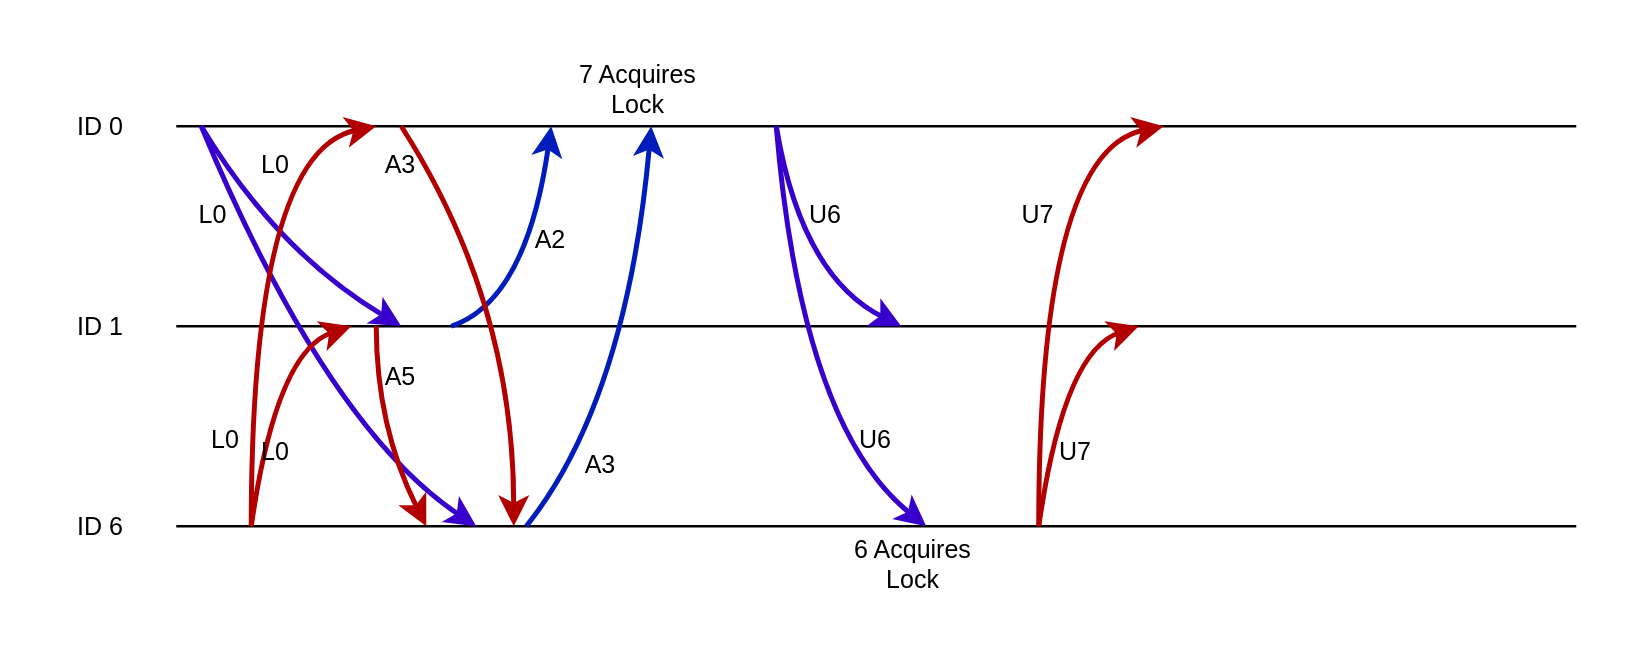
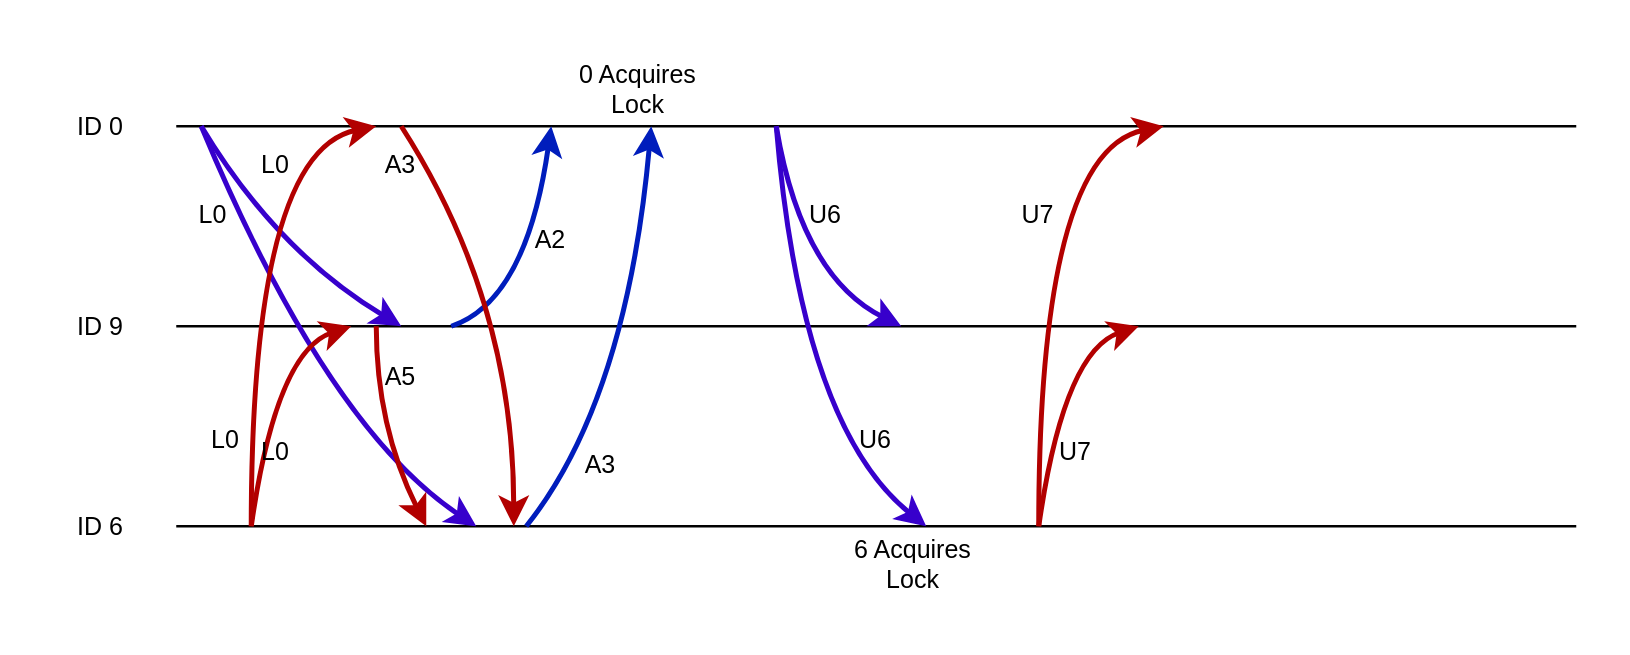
(639, 89) -> (639, 89)
(101, 326) -> (101, 326)
